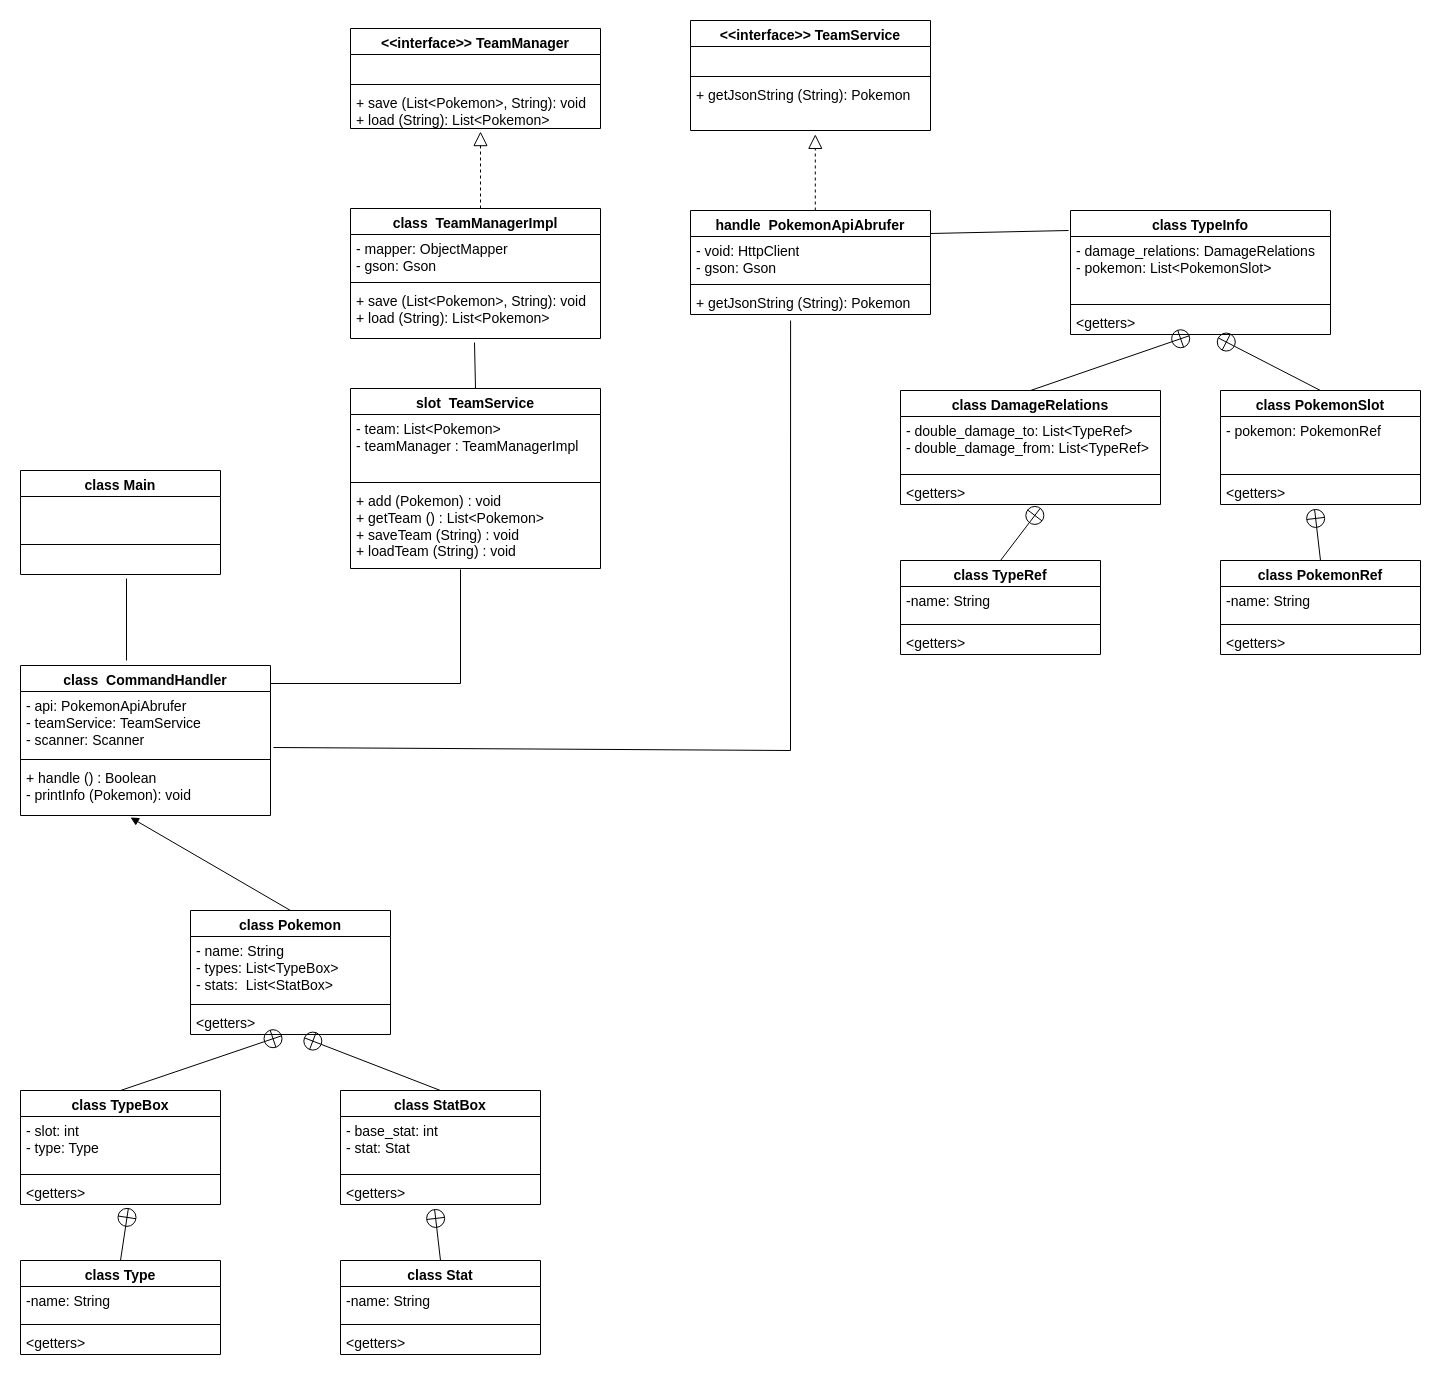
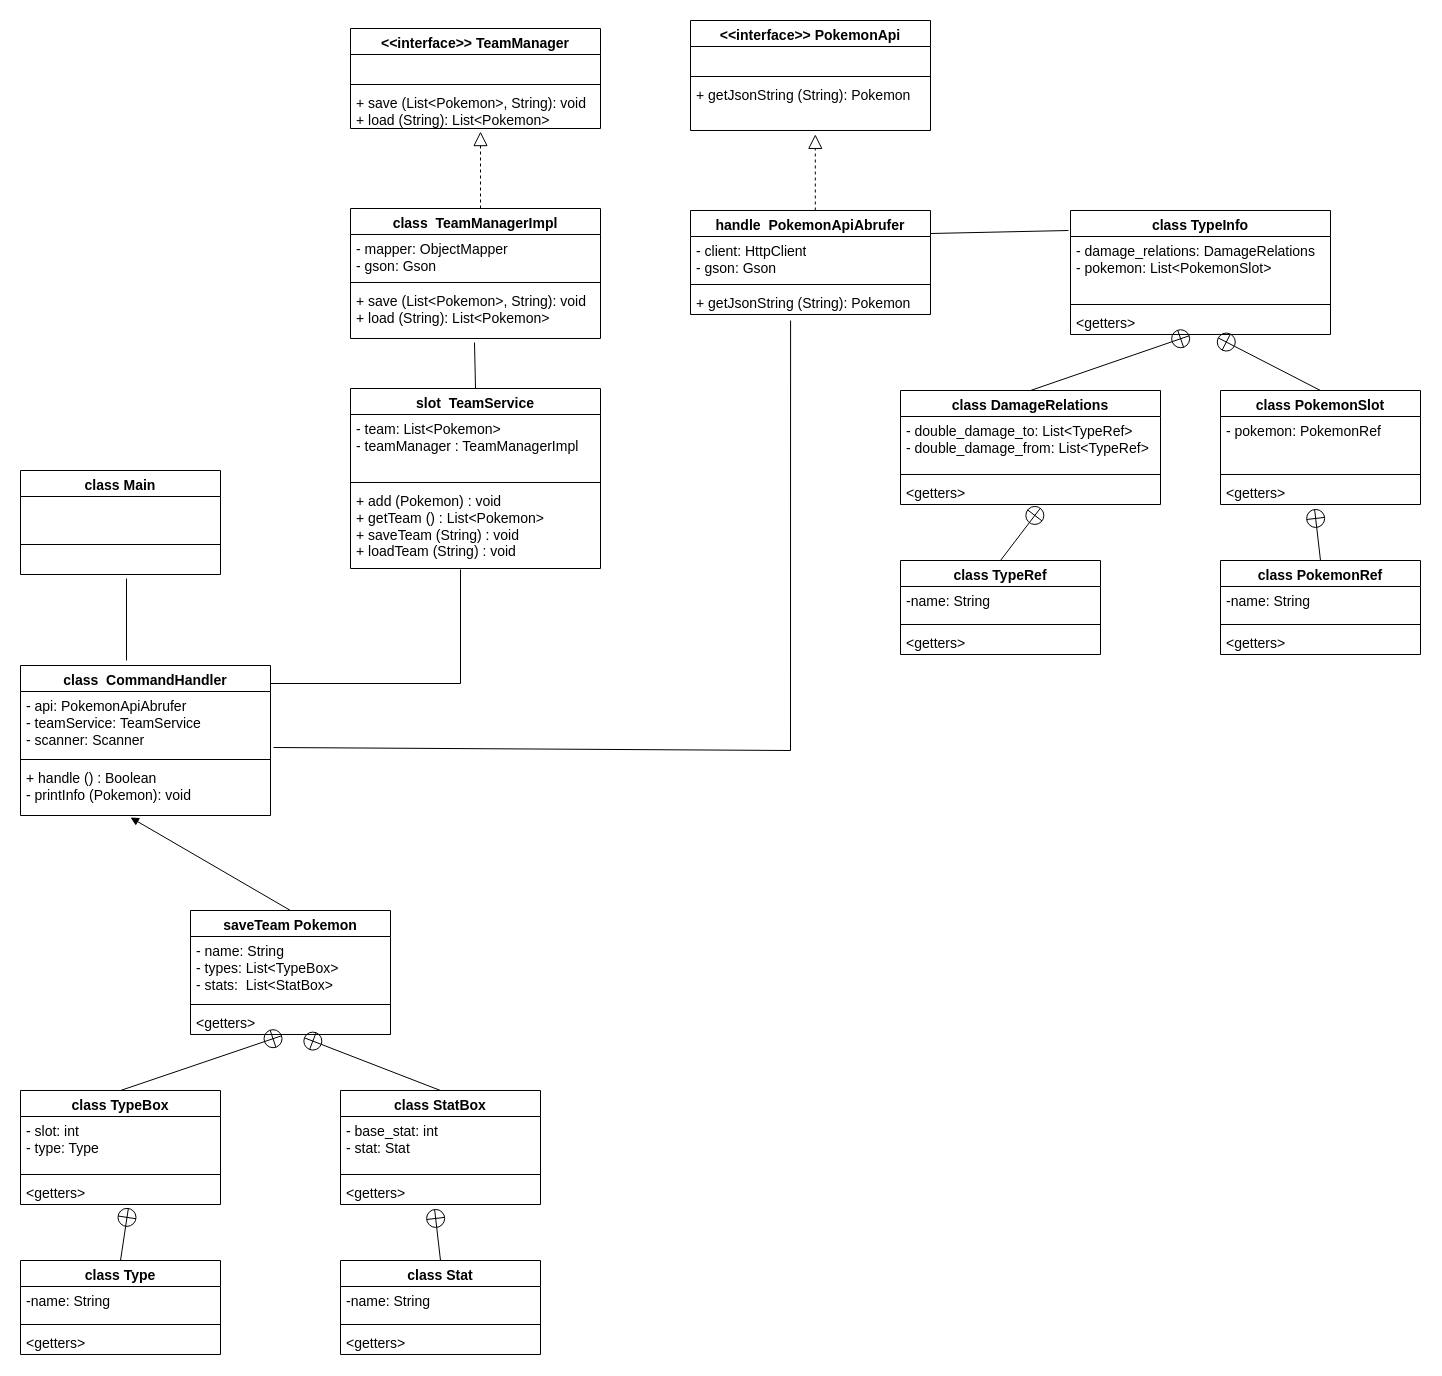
(811, 36) -> (811, 36)
(756, 260) -> (762, 260)
(291, 926) -> (291, 926)
